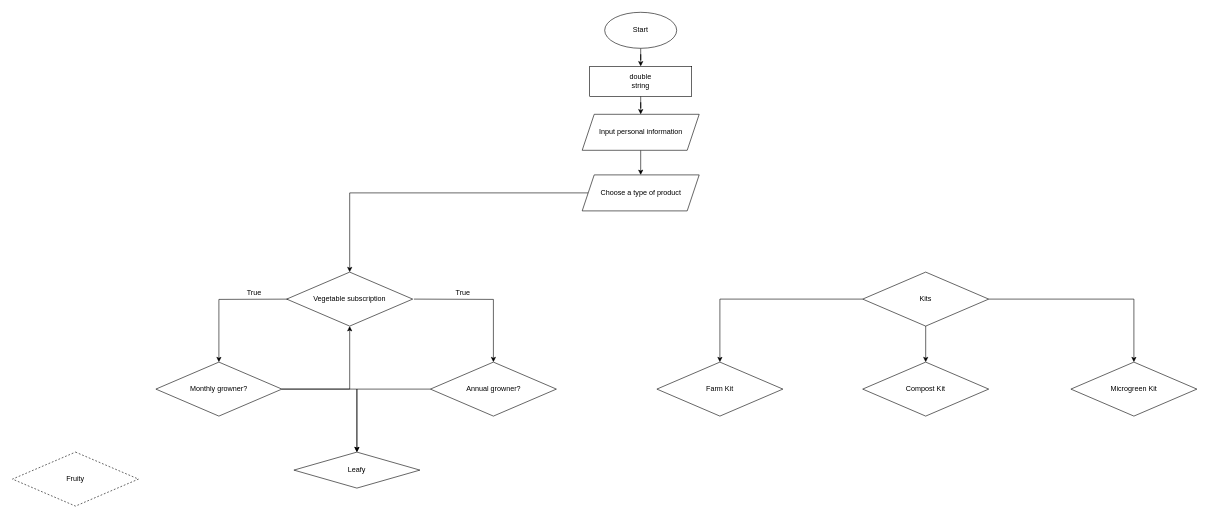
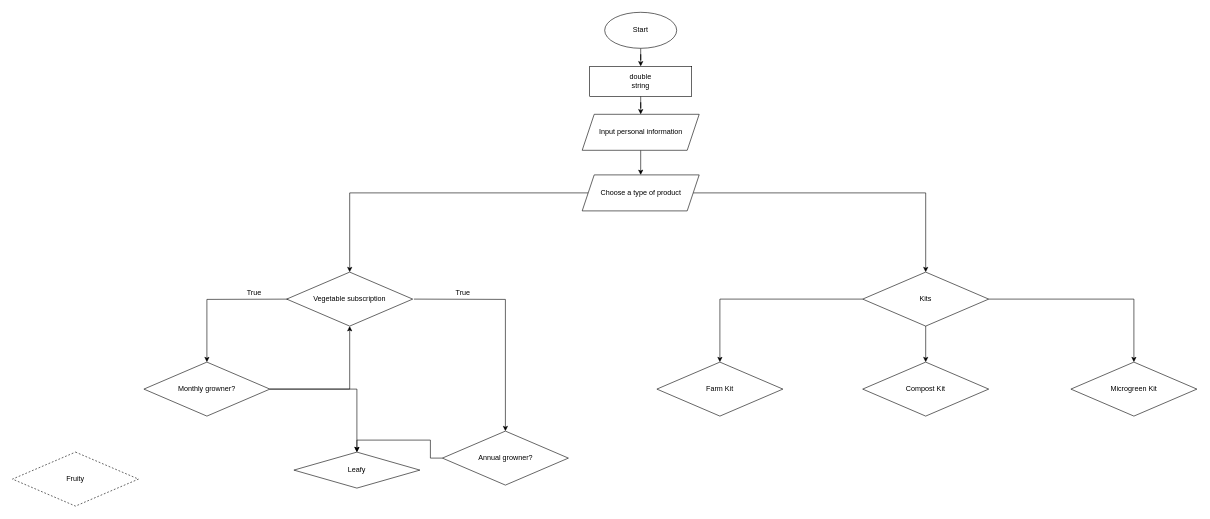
none -> (926, 193)
(219, 389) -> (207, 389)
(493, 389) -> (505, 458)
